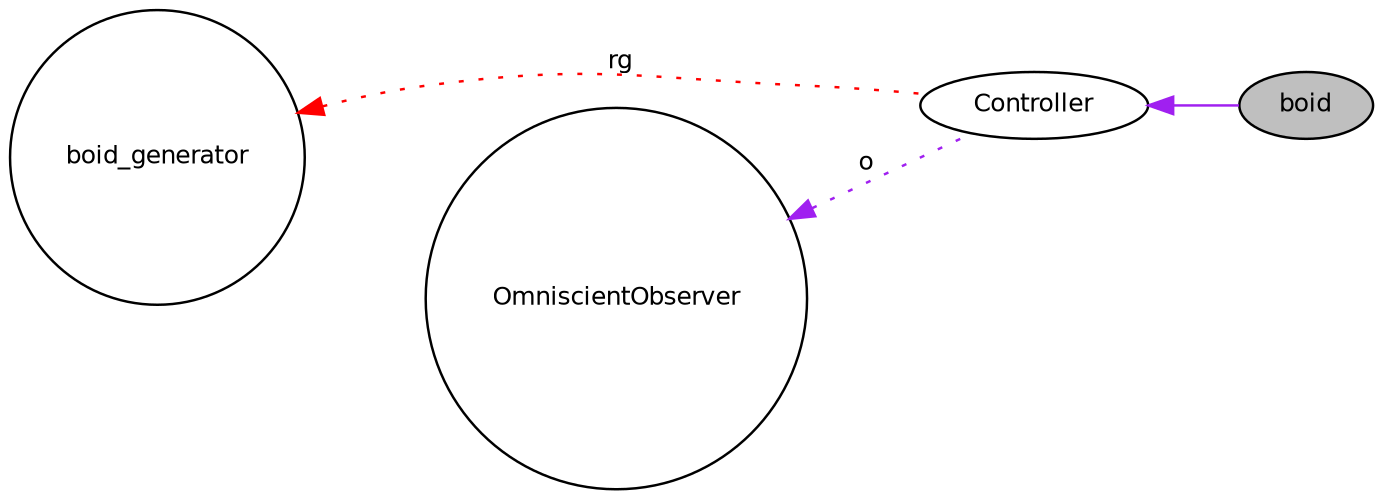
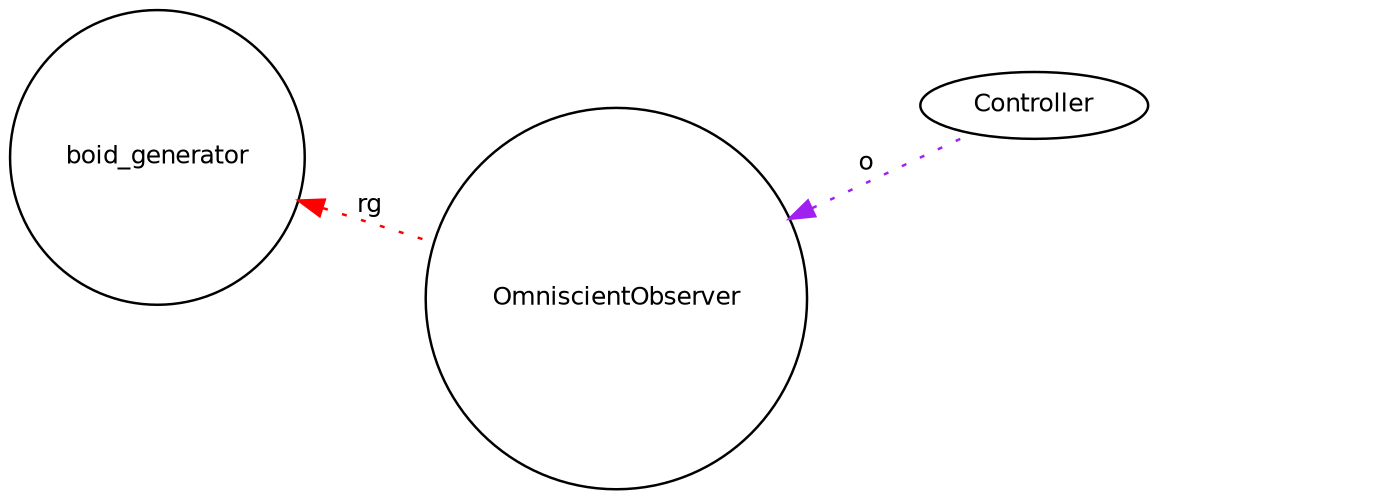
(623, 75) -> (379, 225)
(1306, 105) -> none
